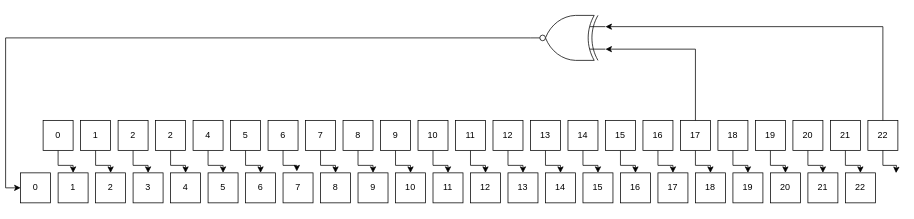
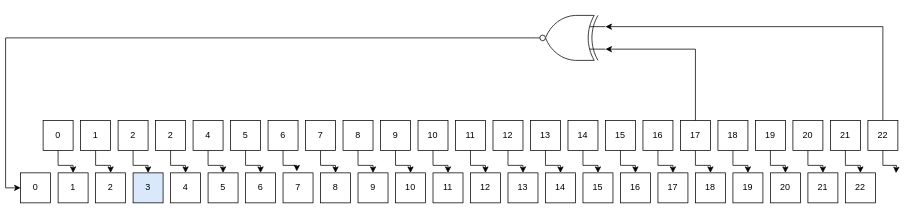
(148, 188) -> (148, 188)
